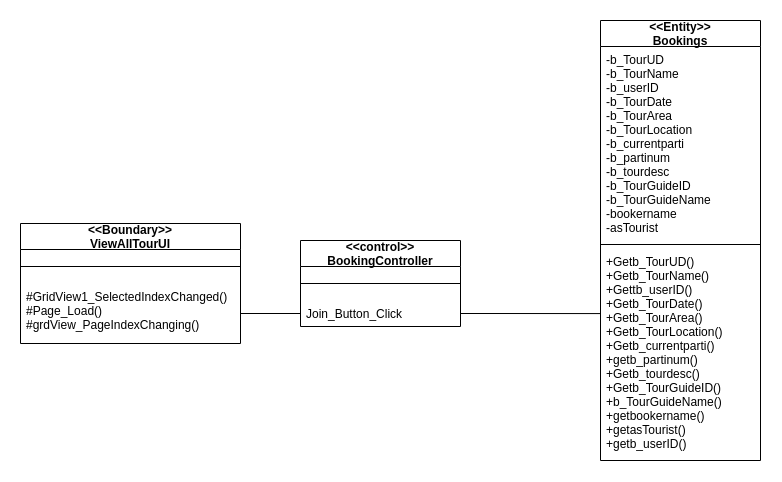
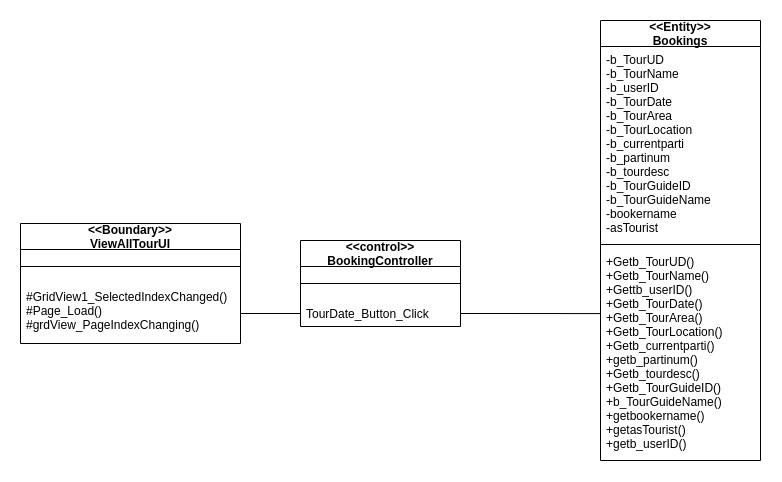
(358, 314) -> (373, 314)
